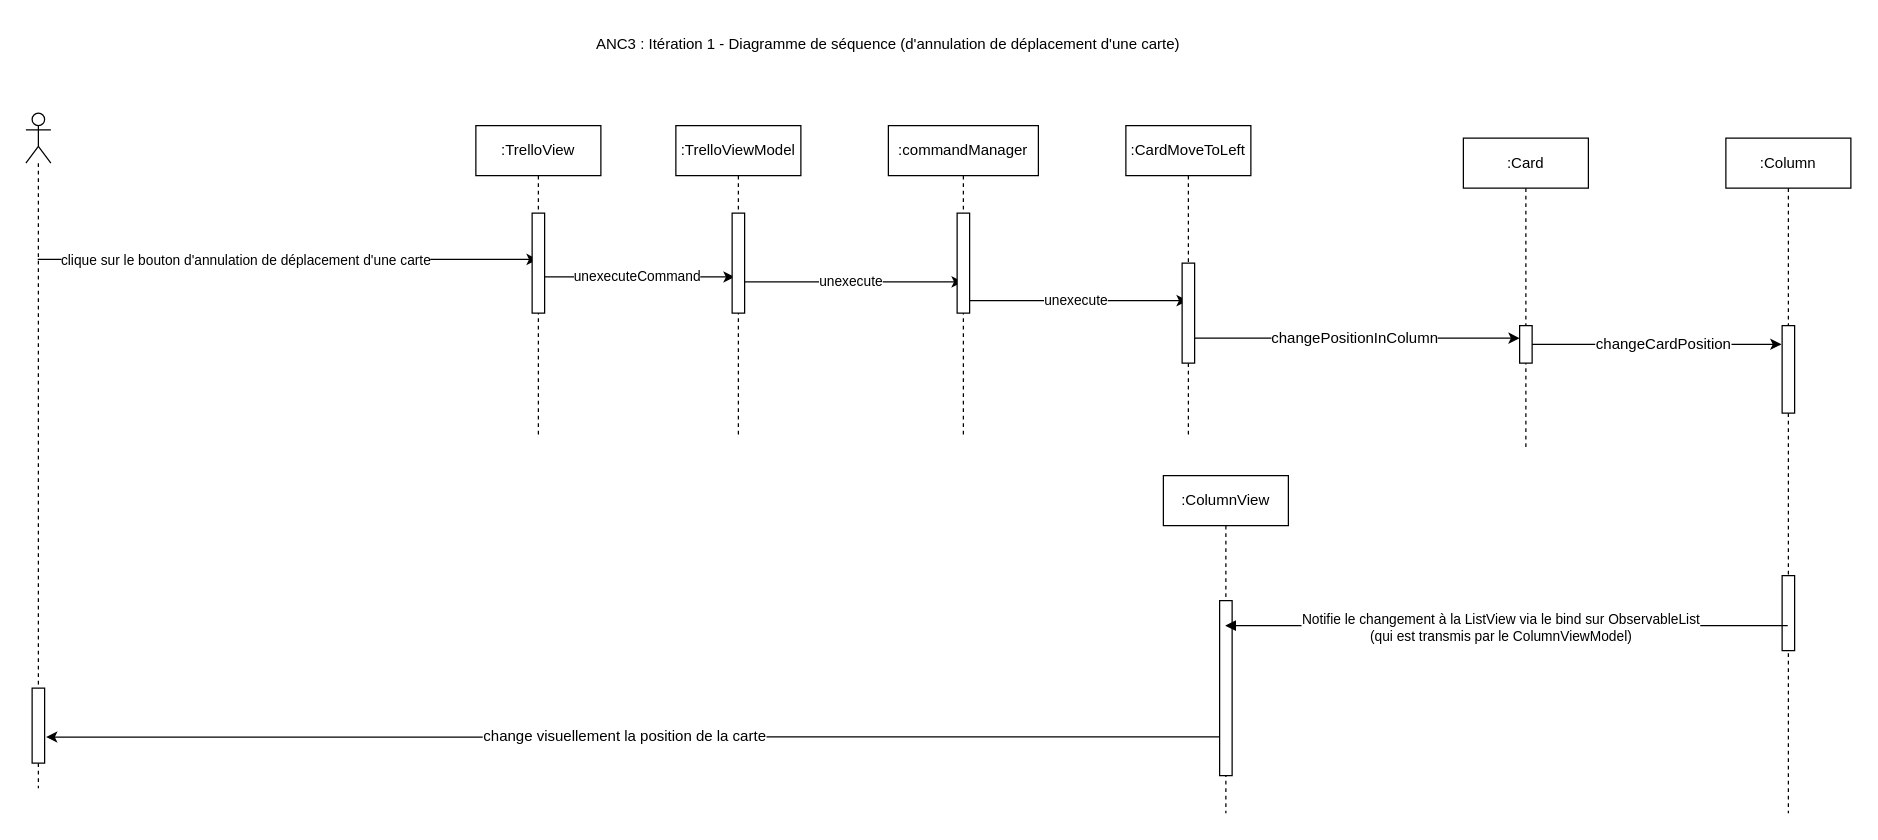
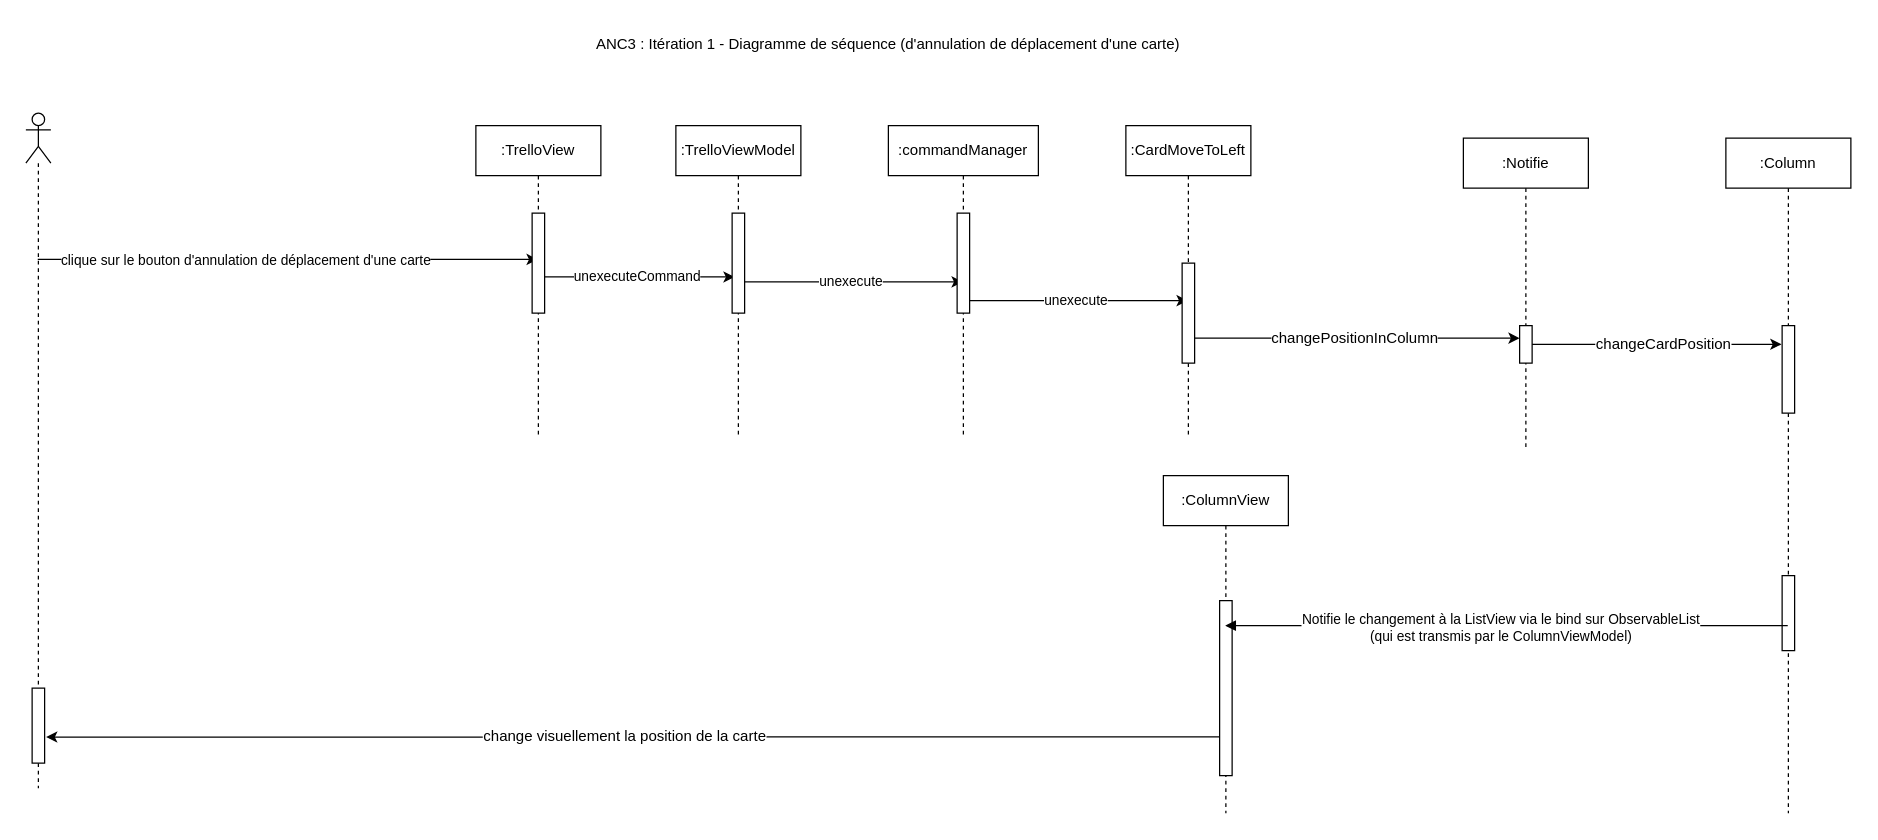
(1526, 163) -> (1526, 163)
